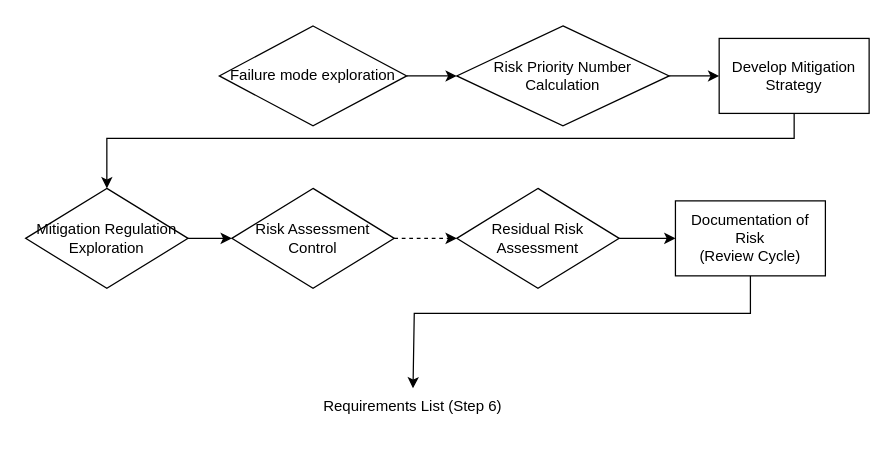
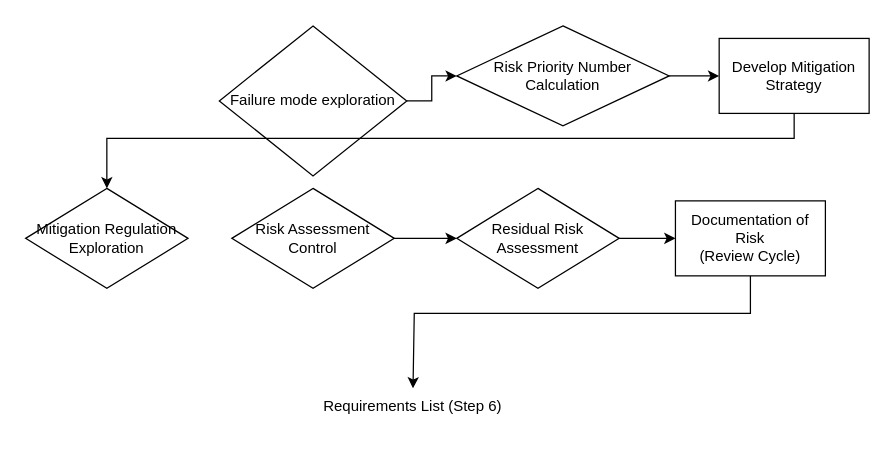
(313, 76) -> (313, 101)
(212, 238) -> none
(422, 238) -> (422, 238)
